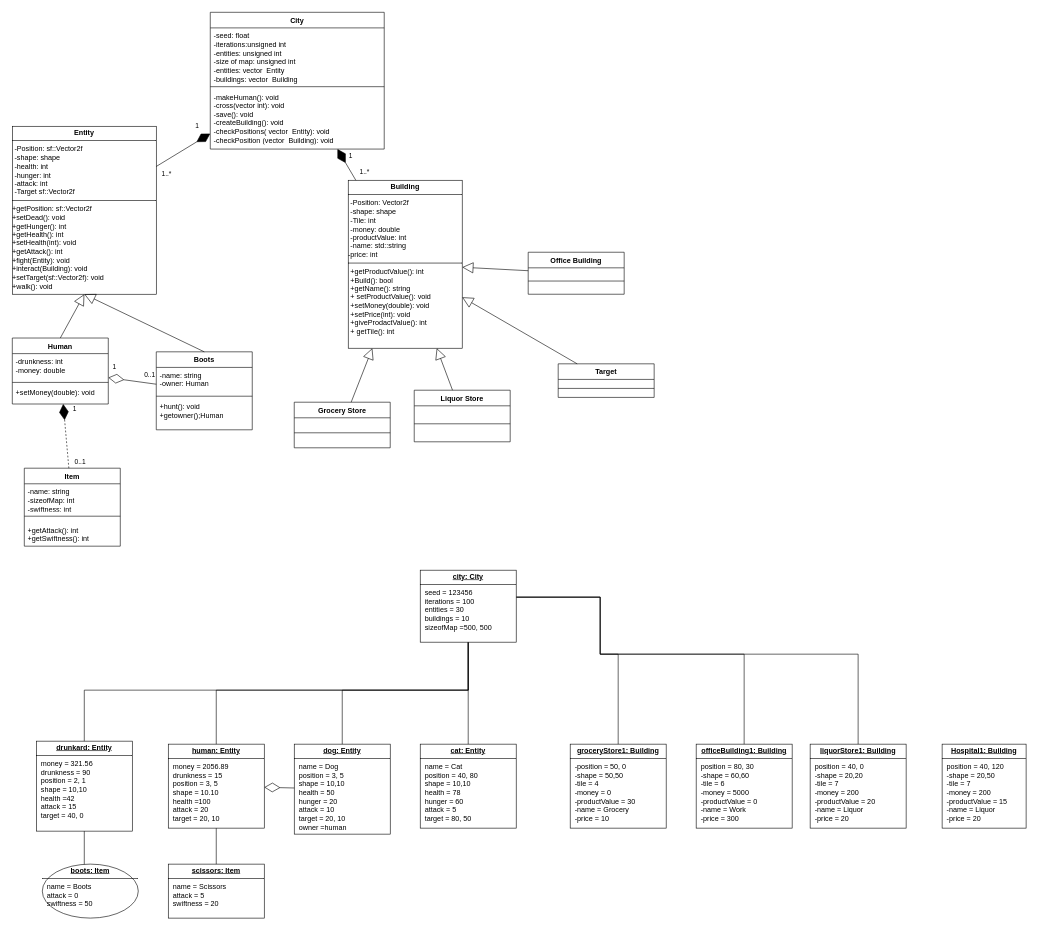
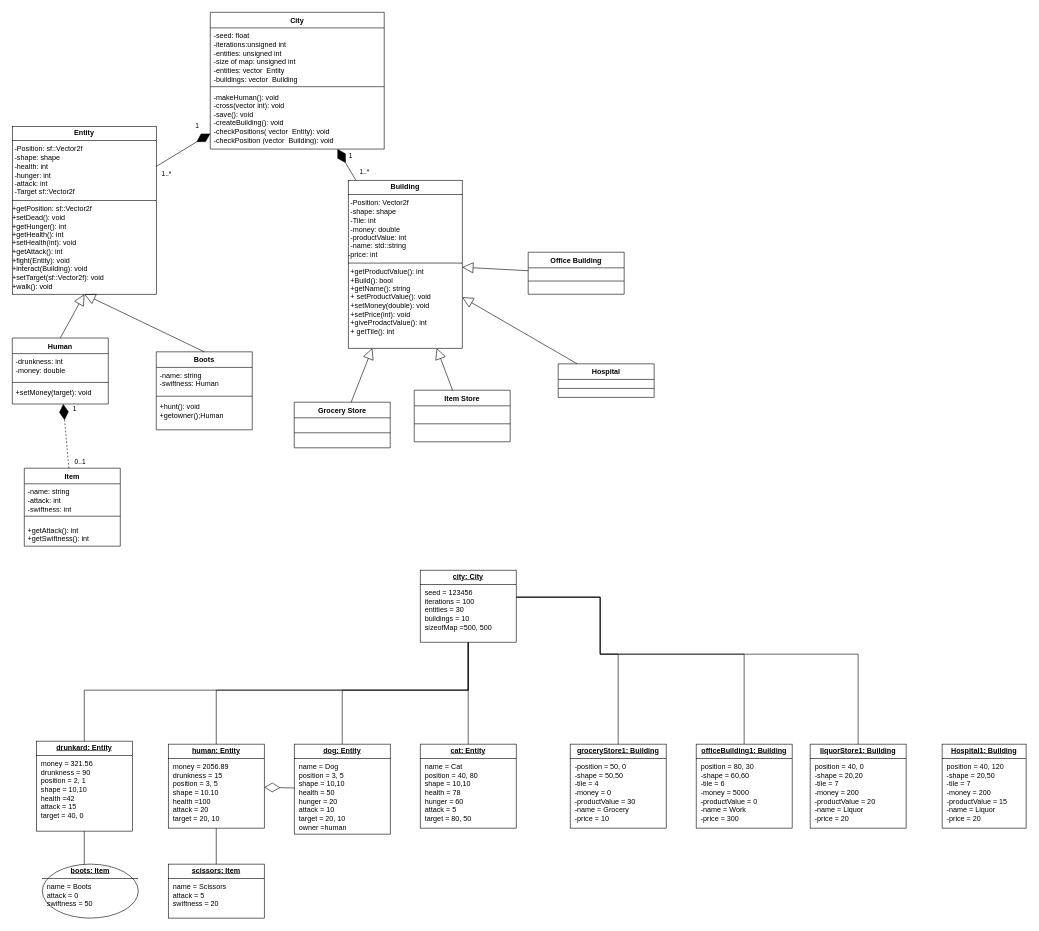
(606, 372) -> (606, 372)
(184, 380) -> (191, 380)
(139, 382) -> none
(59, 393) -> (59, 393)
(462, 399) -> (462, 399)
(54, 501) -> (54, 501)
